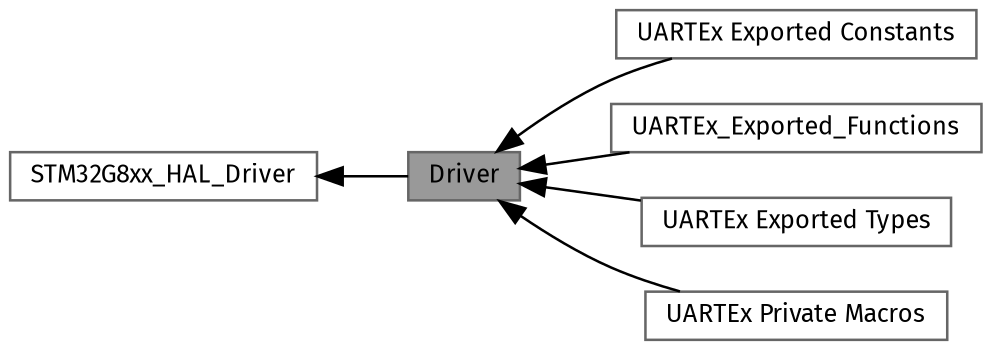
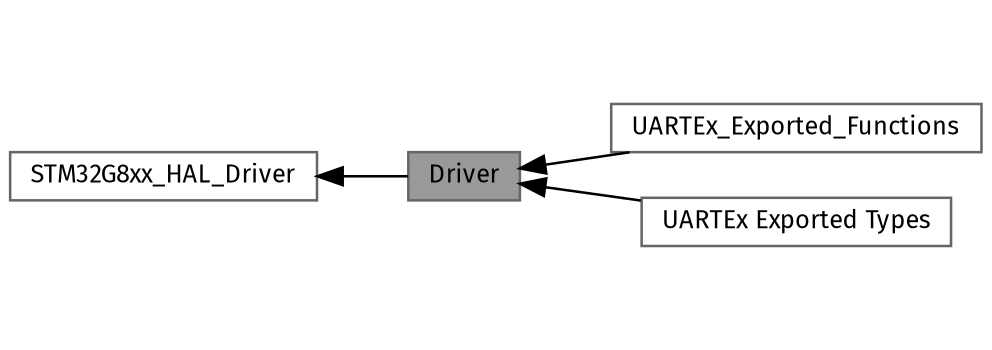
(796, 34) -> none
(796, 316) -> none
